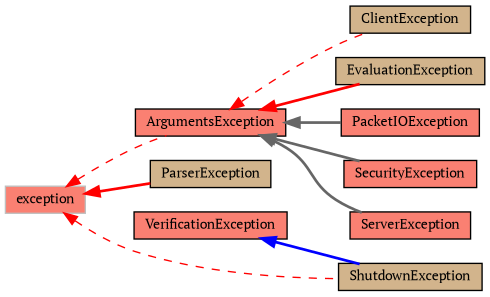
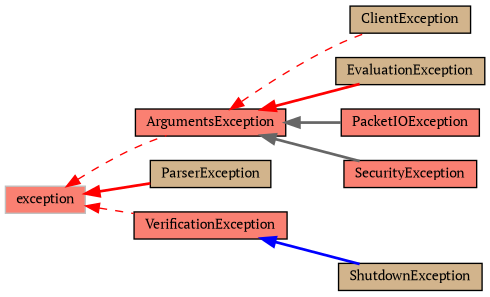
(410, 225) -> none
(202, 267) -> (116, 211)
